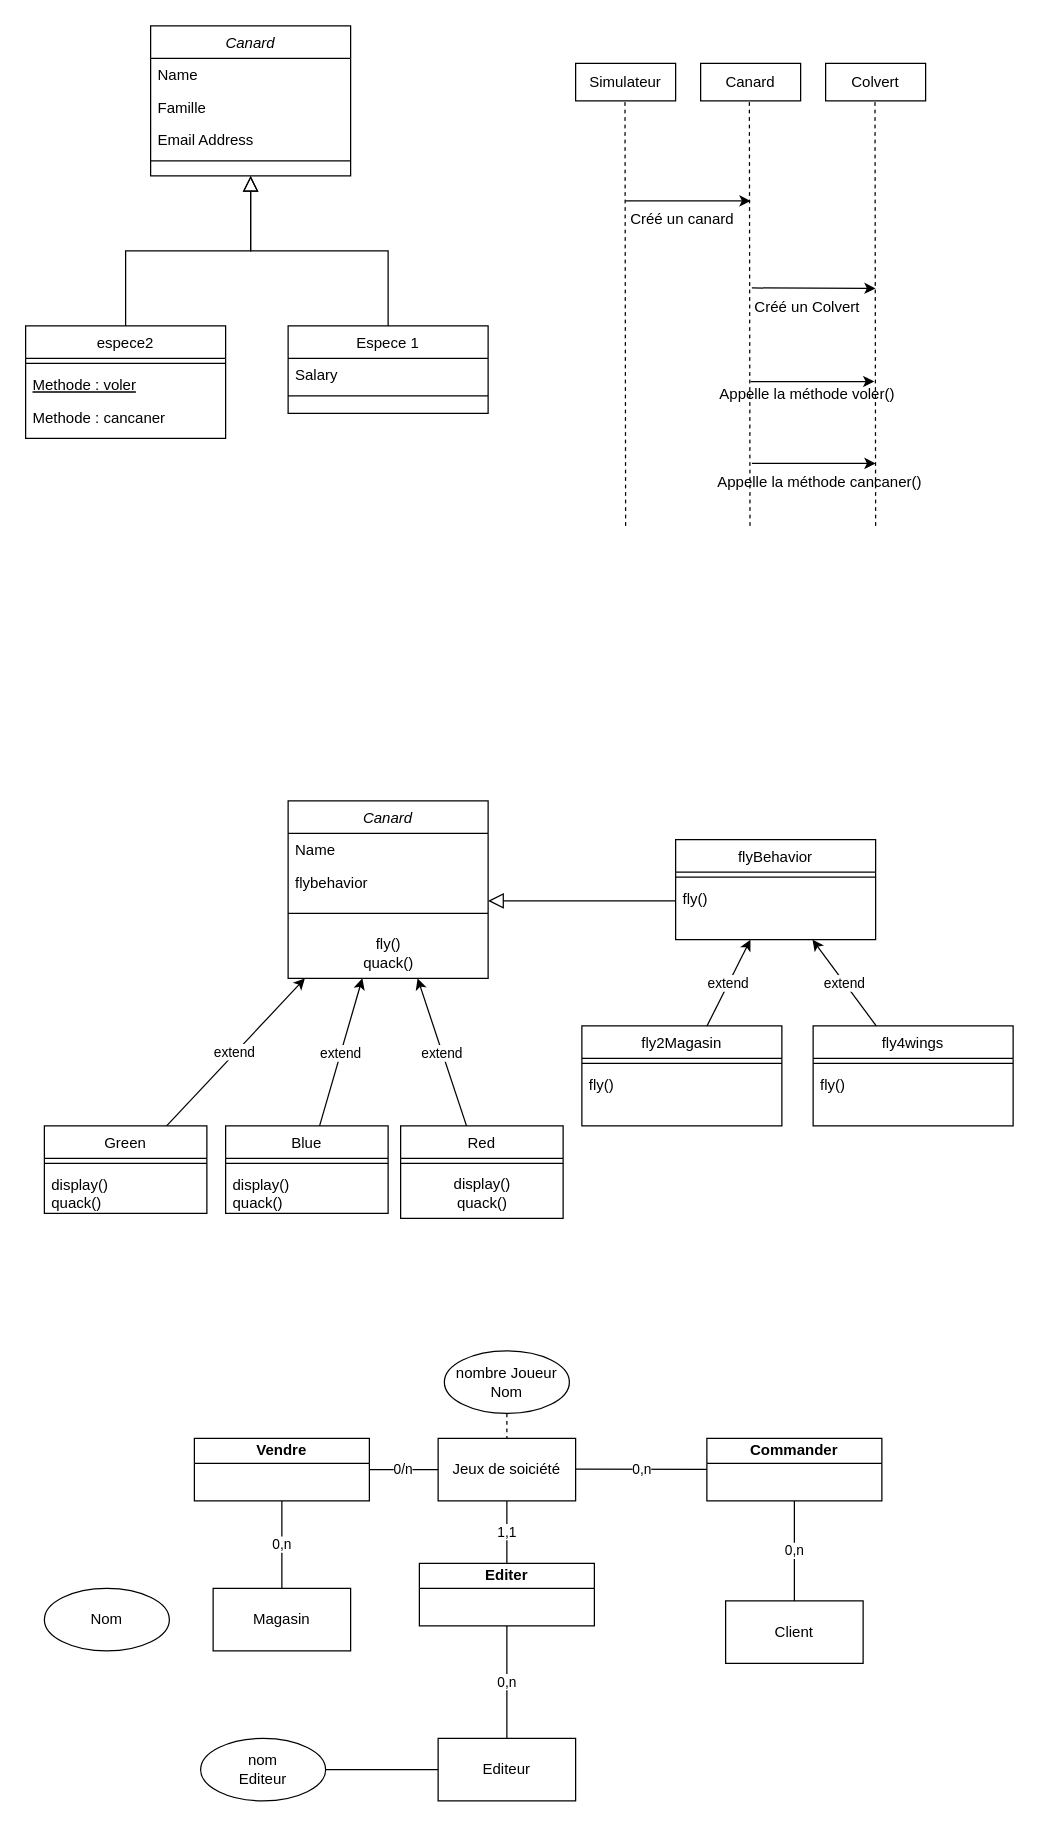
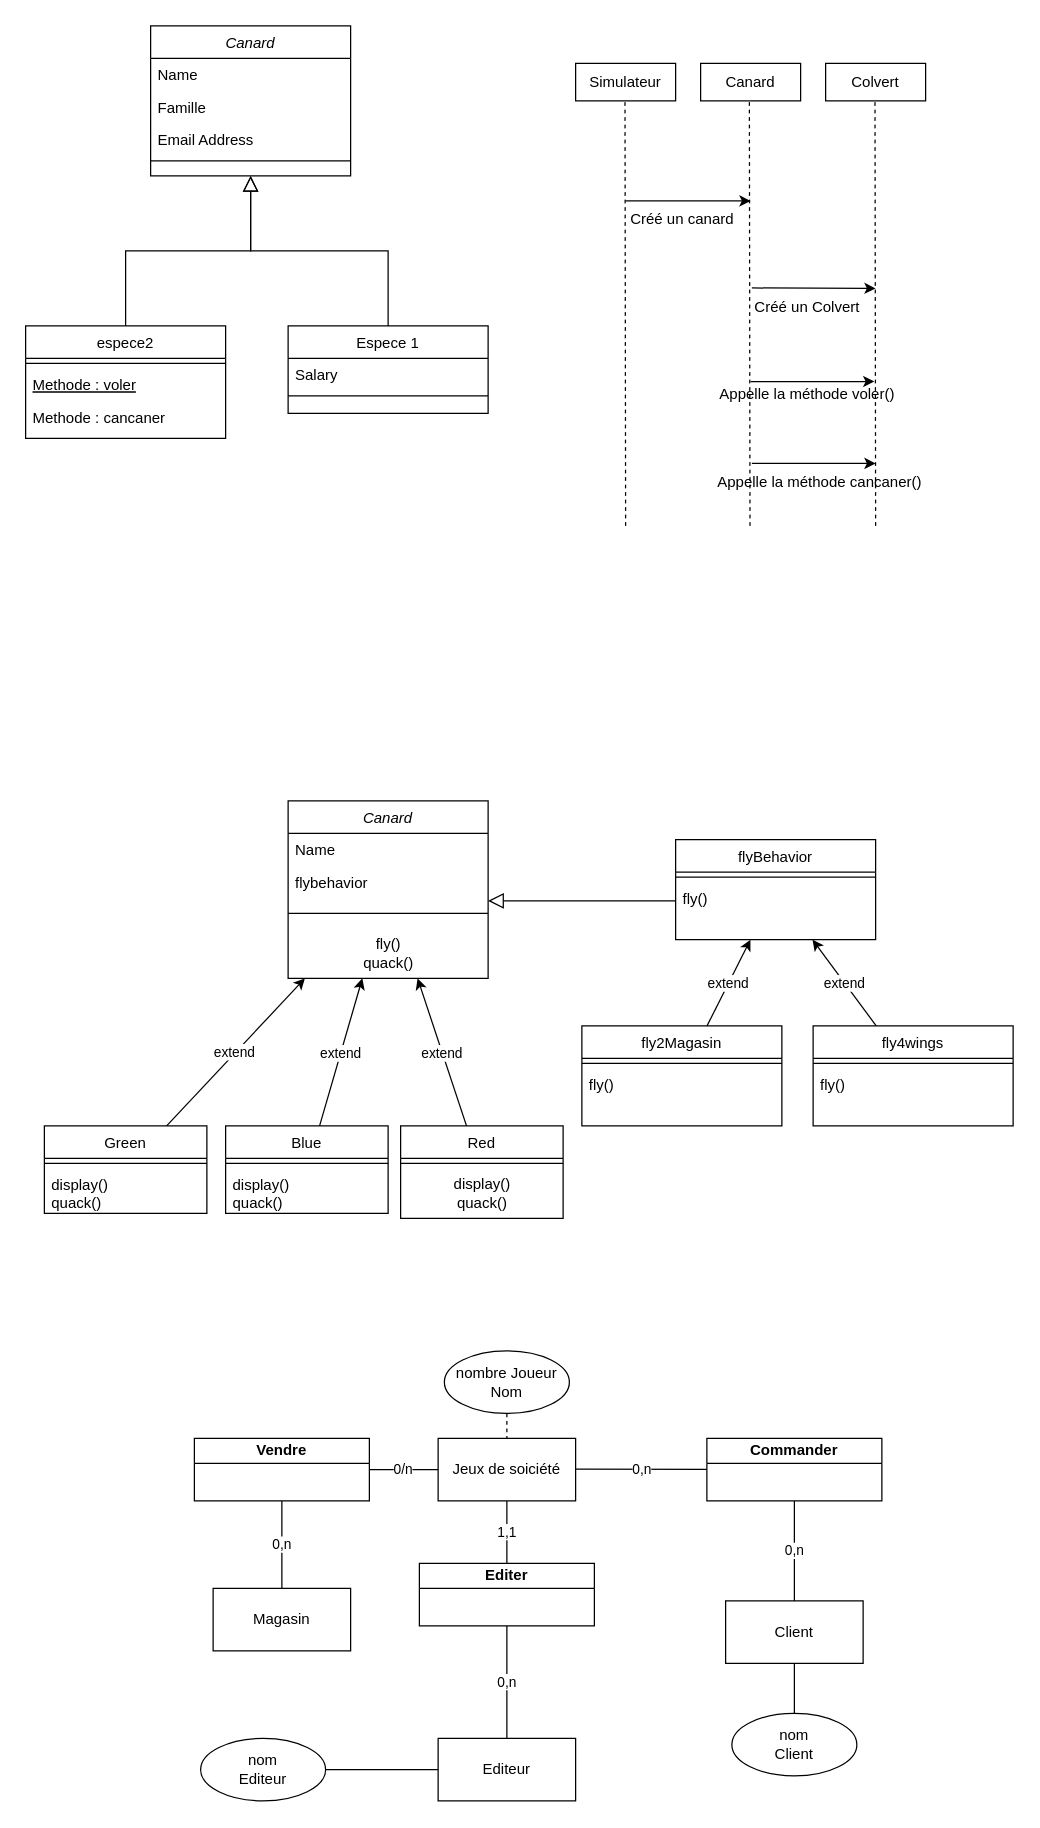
(107, 1619) -> none
none -> (794, 1688)
none -> (794, 1744)
